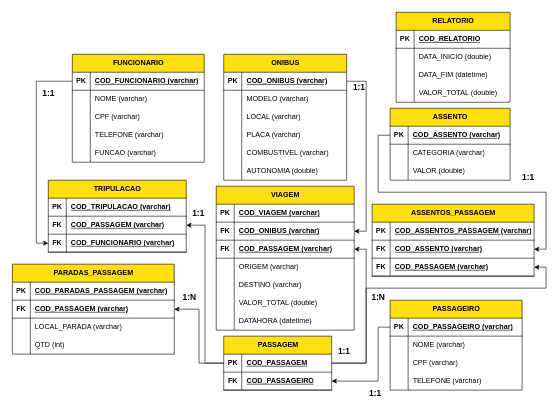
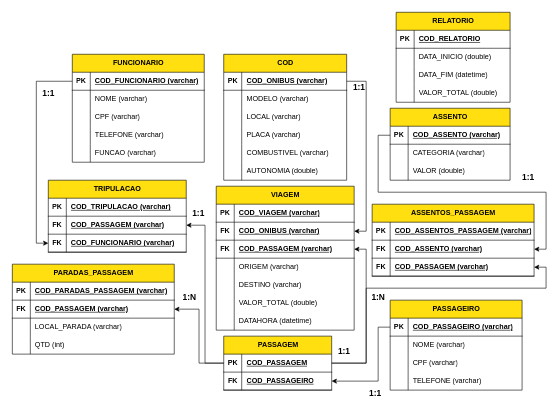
(286, 63) -> (286, 63)
